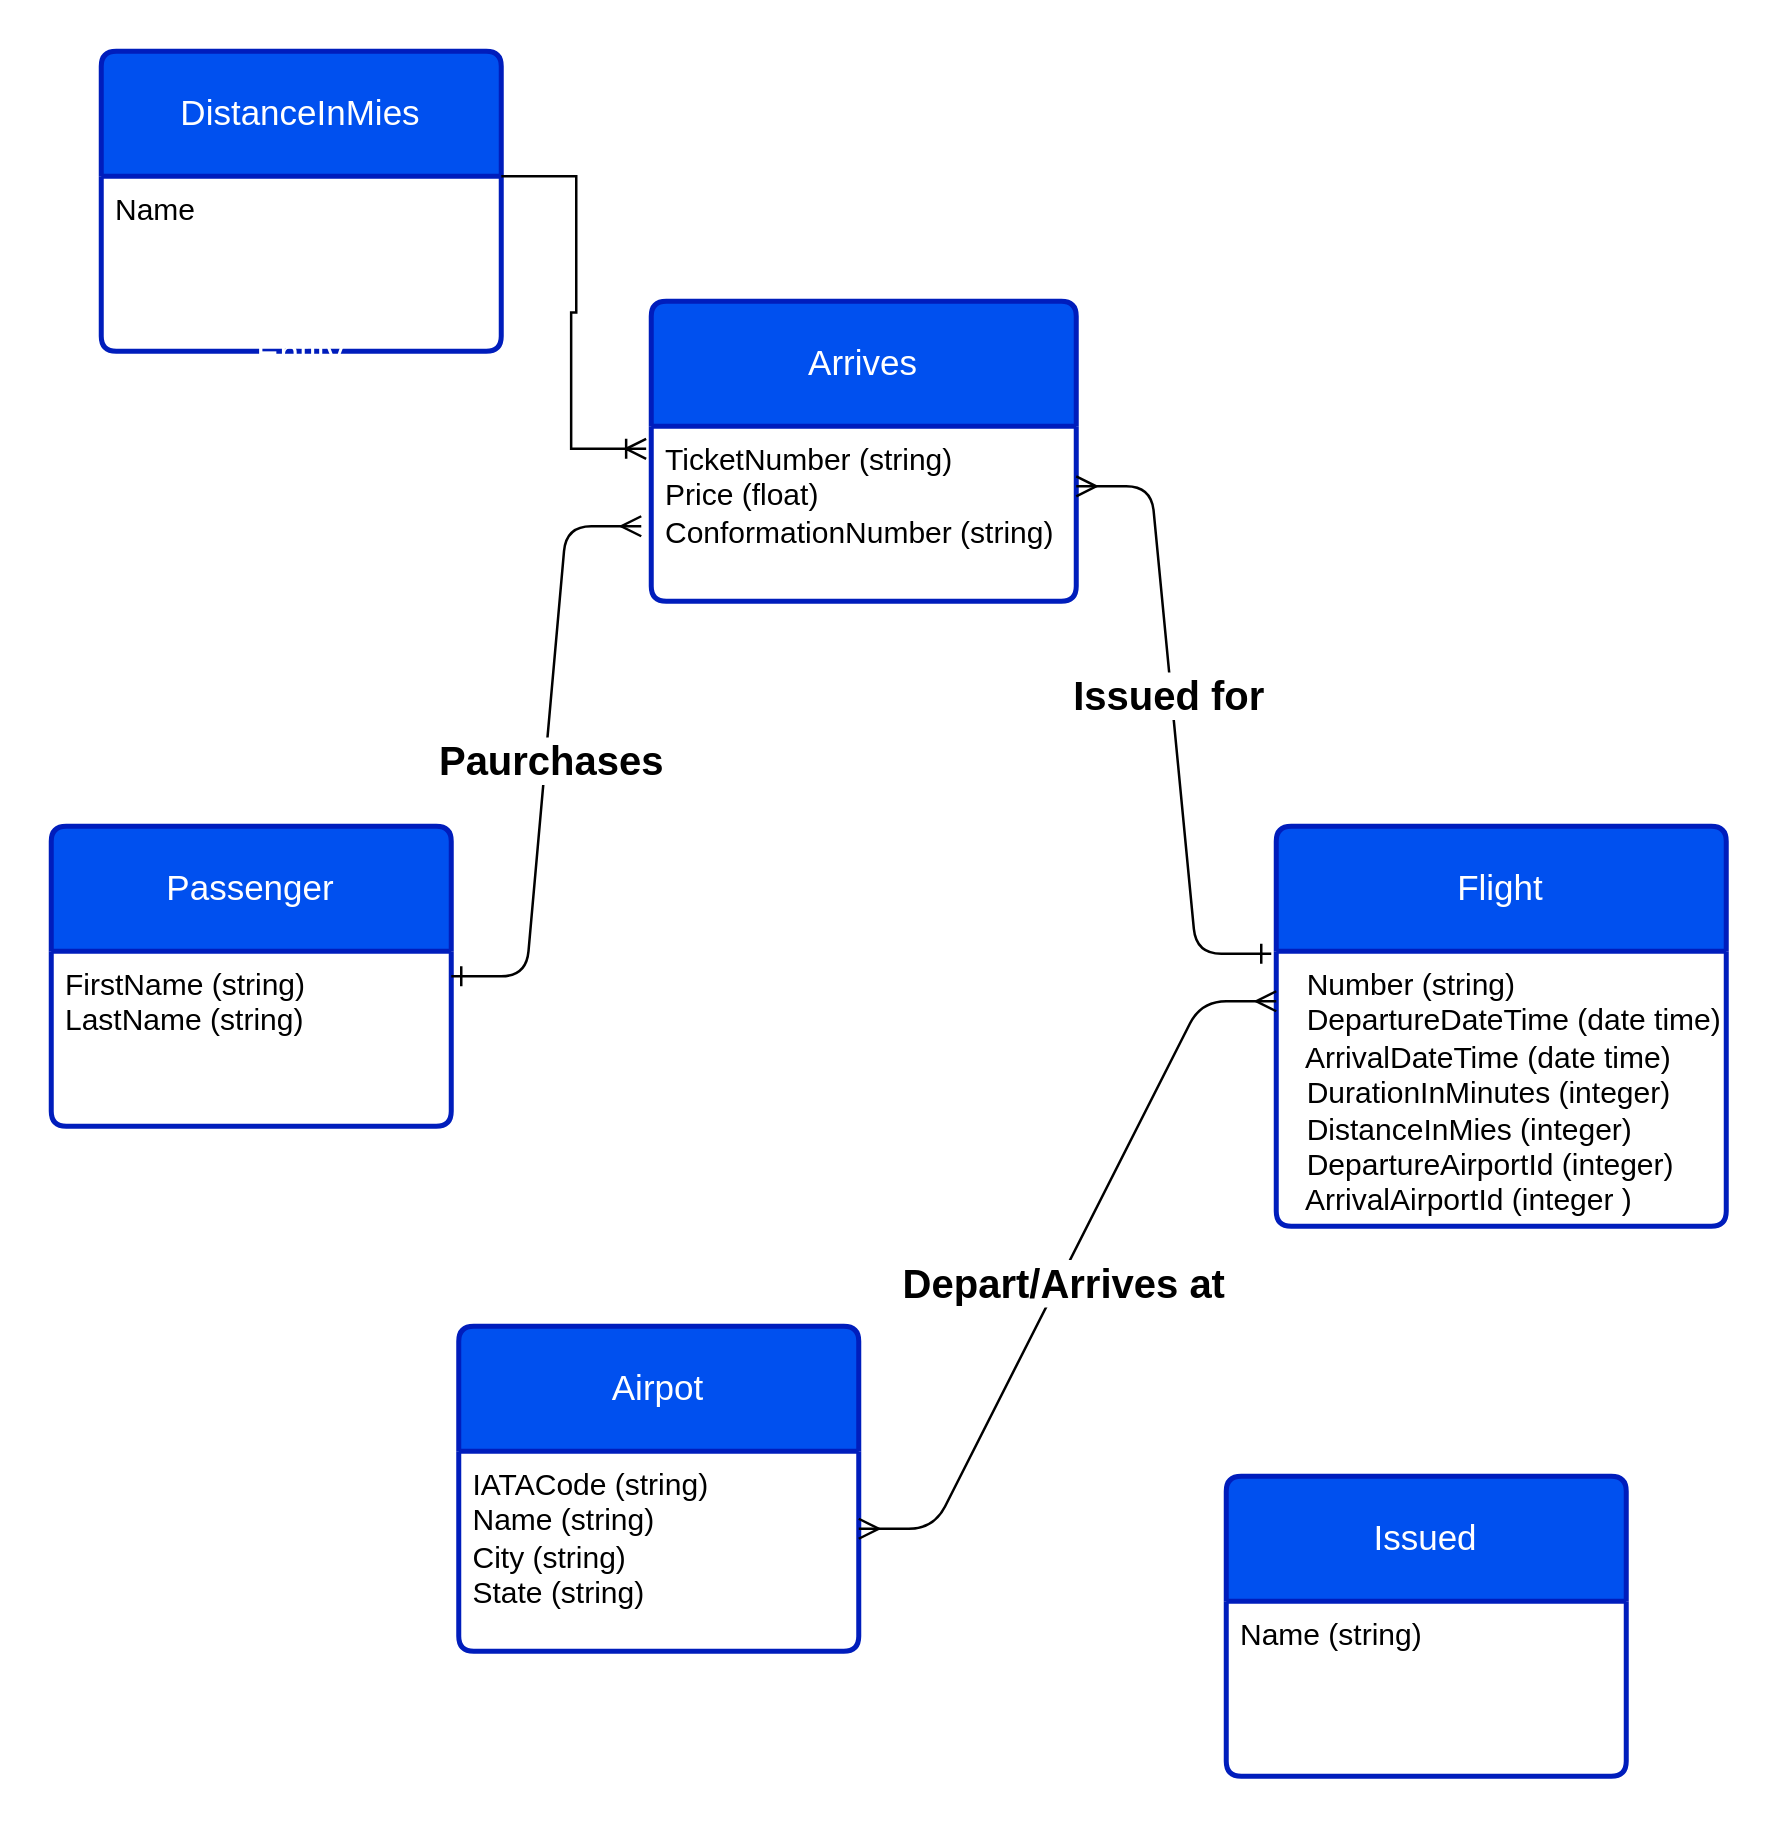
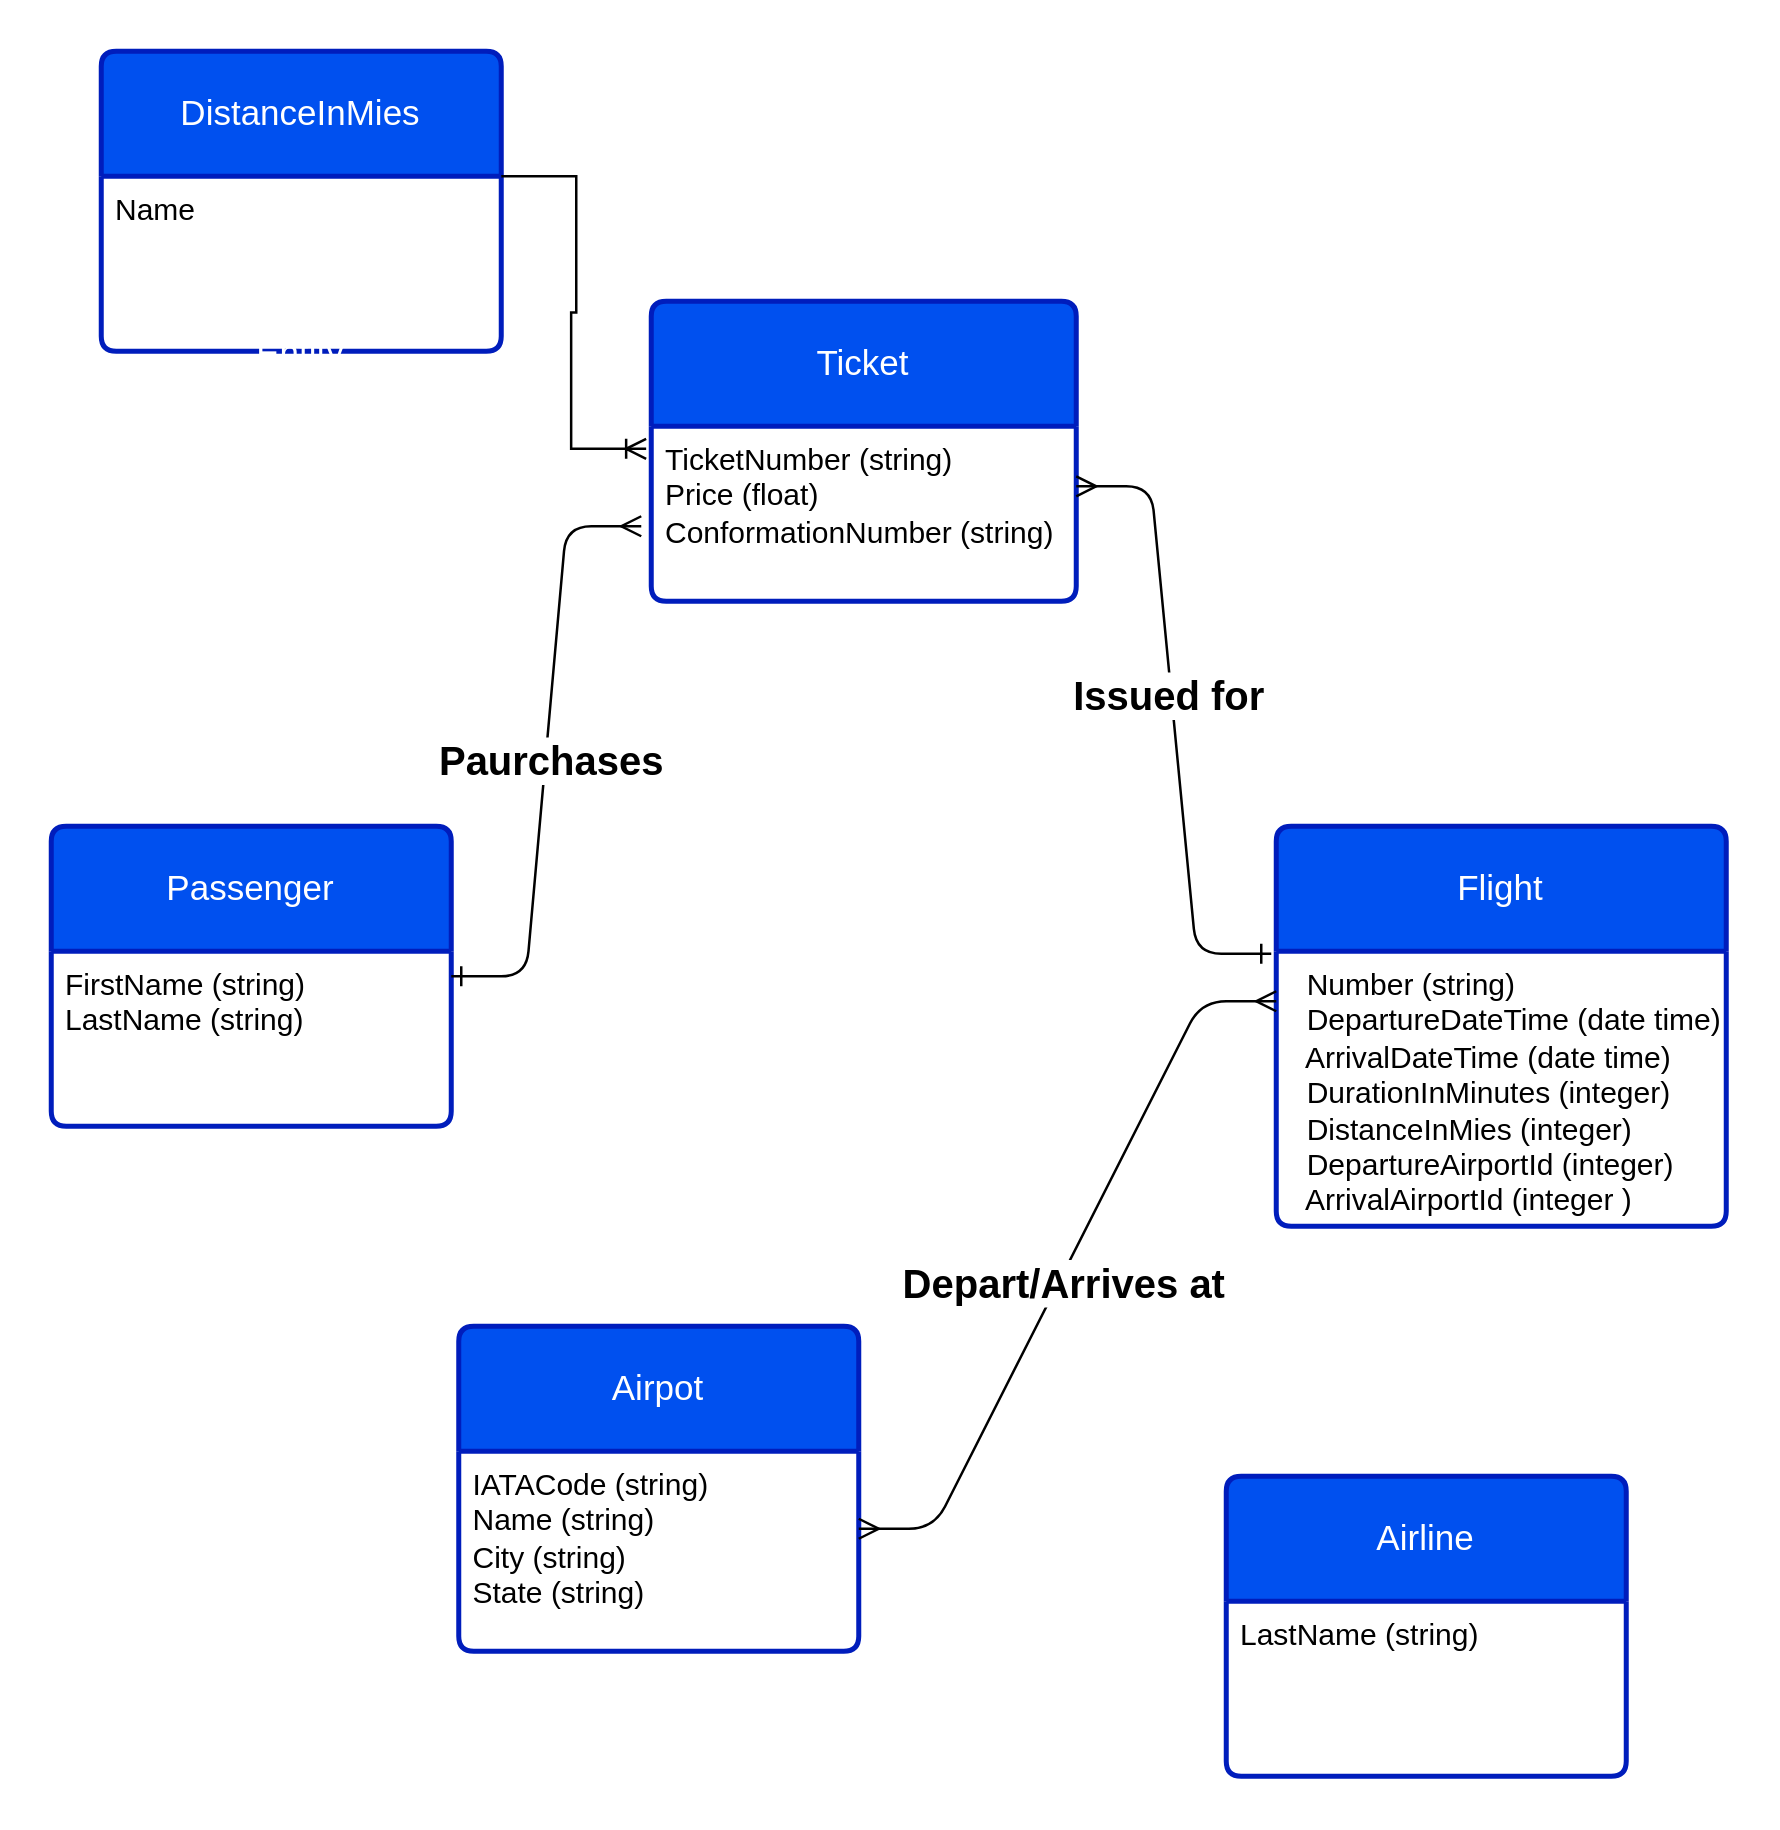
(864, 364) -> (864, 364)
(1426, 1539) -> (1426, 1539)
(1343, 1637) -> (1376, 1637)
